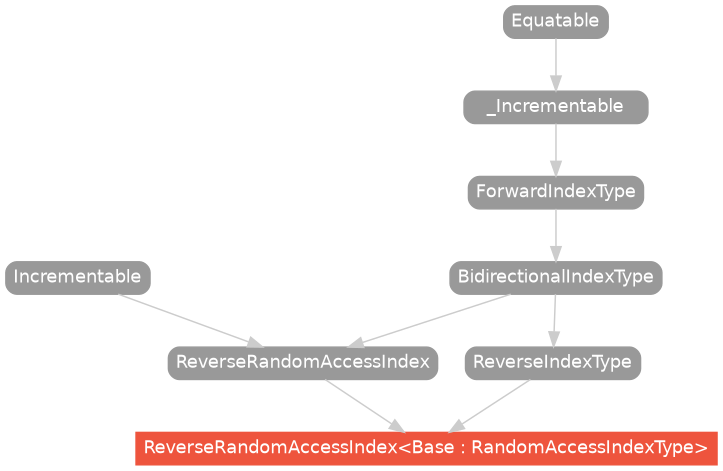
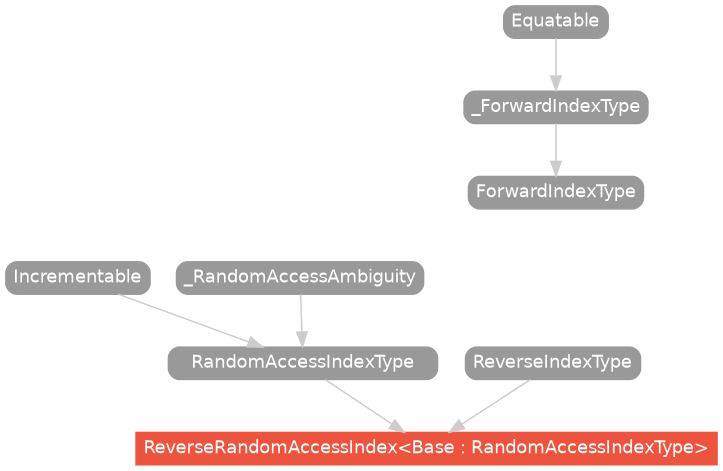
(556, 107) -> (556, 107)
none -> (300, 278)
(556, 278) -> none
(303, 363) -> (303, 363)
